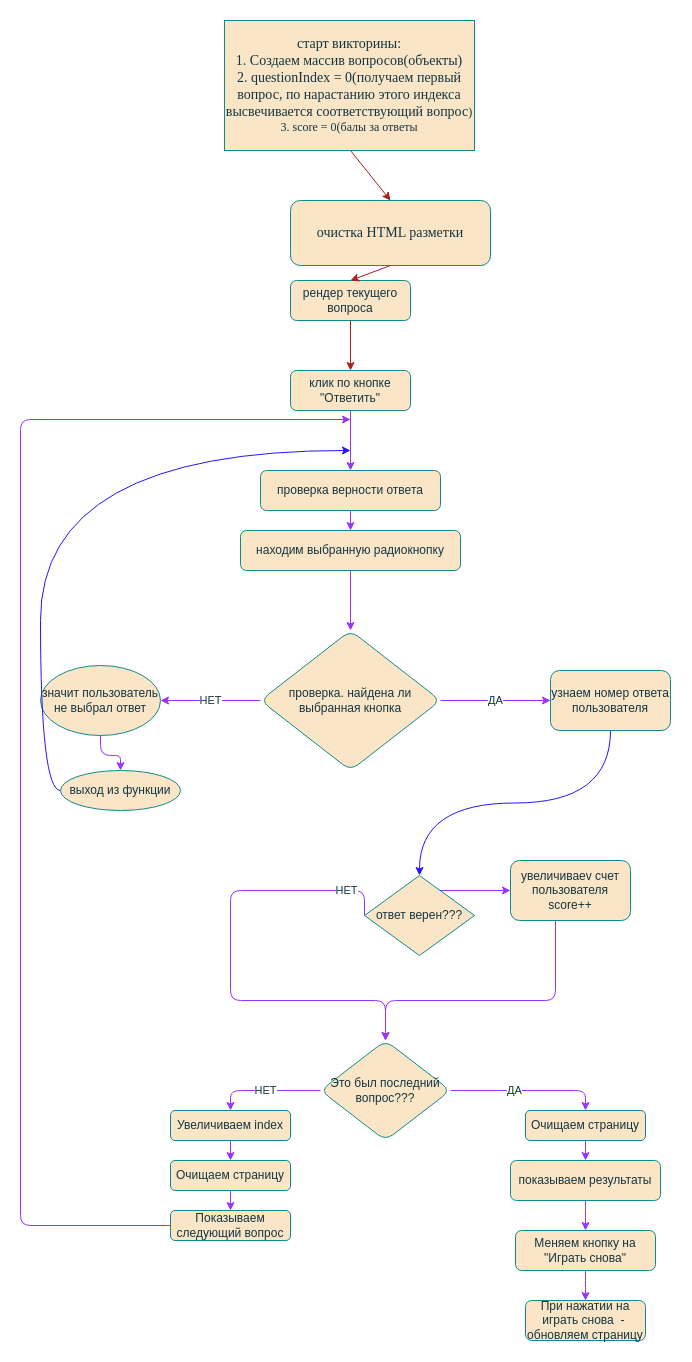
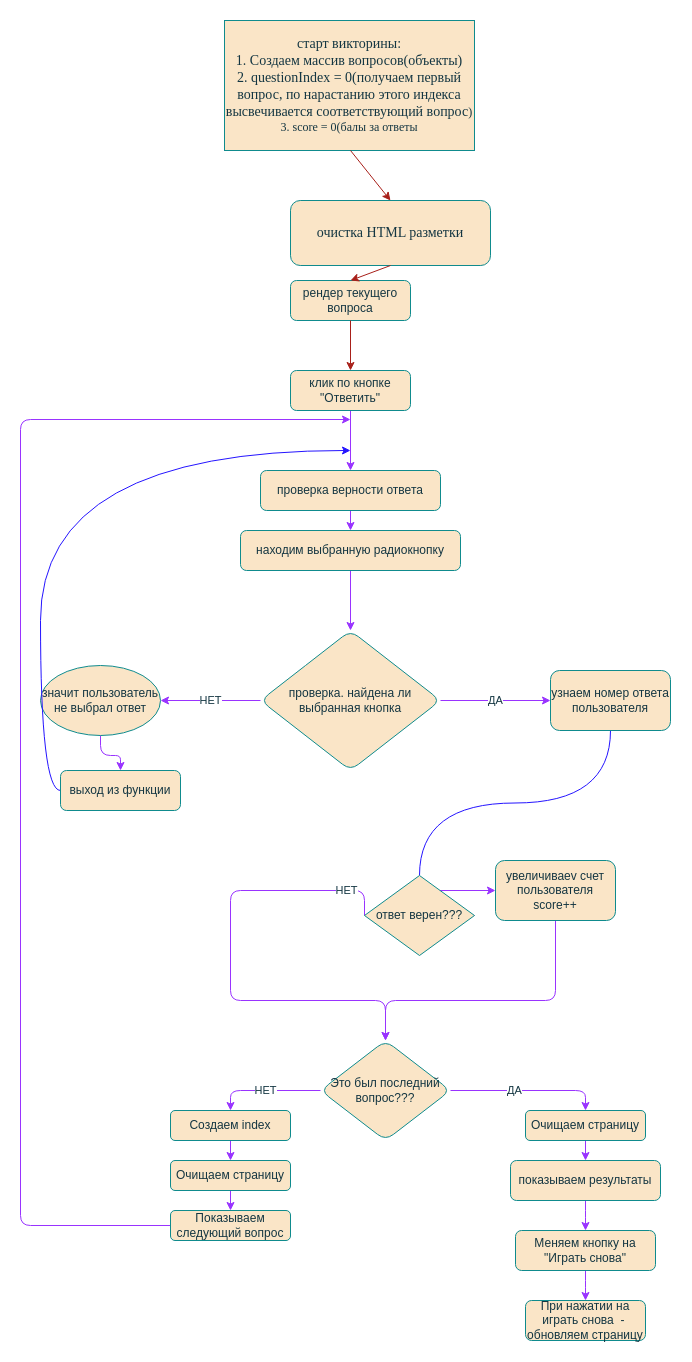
(121, 791) -> (121, 791)
(433, 829) -> (433, 832)
(571, 891) -> (556, 891)
(231, 1126) -> (231, 1126)
